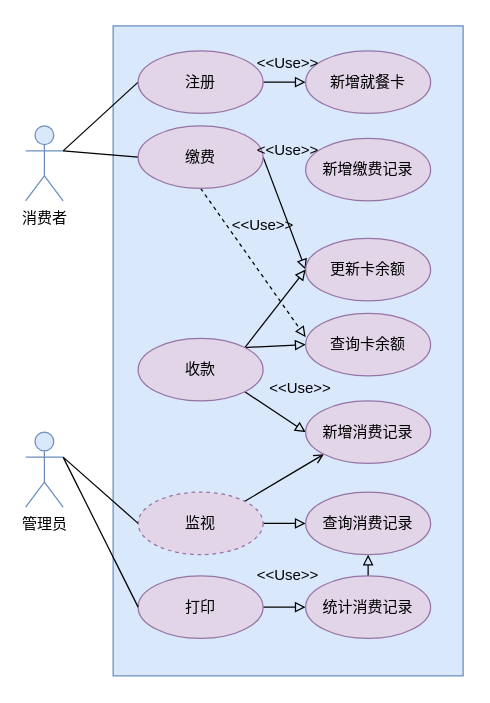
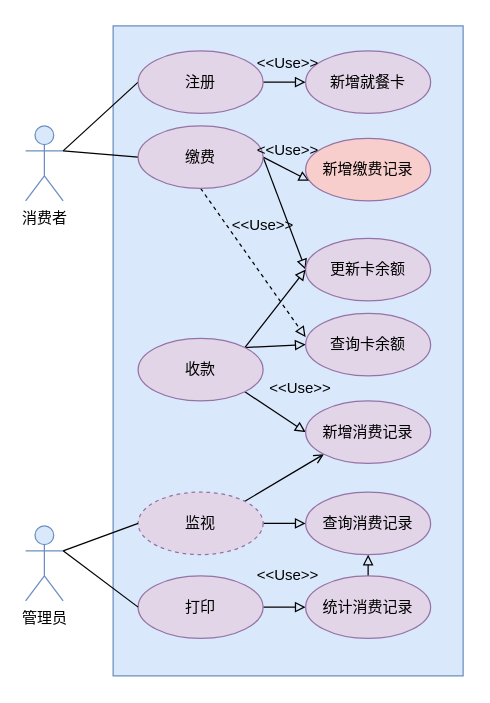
none -> (283, 167)
(368, 169) -> (368, 169)
(44, 469) -> (44, 563)
